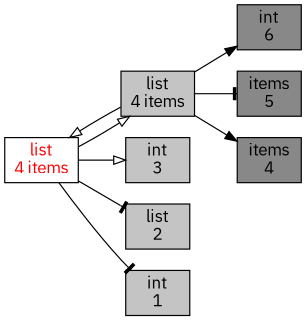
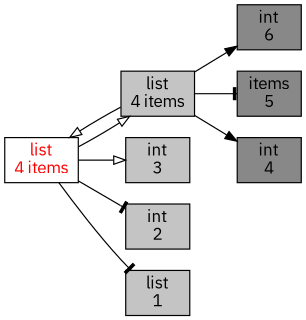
(269, 160) -> (269, 160)
(158, 227) -> (158, 227)
(158, 293) -> (158, 293)
